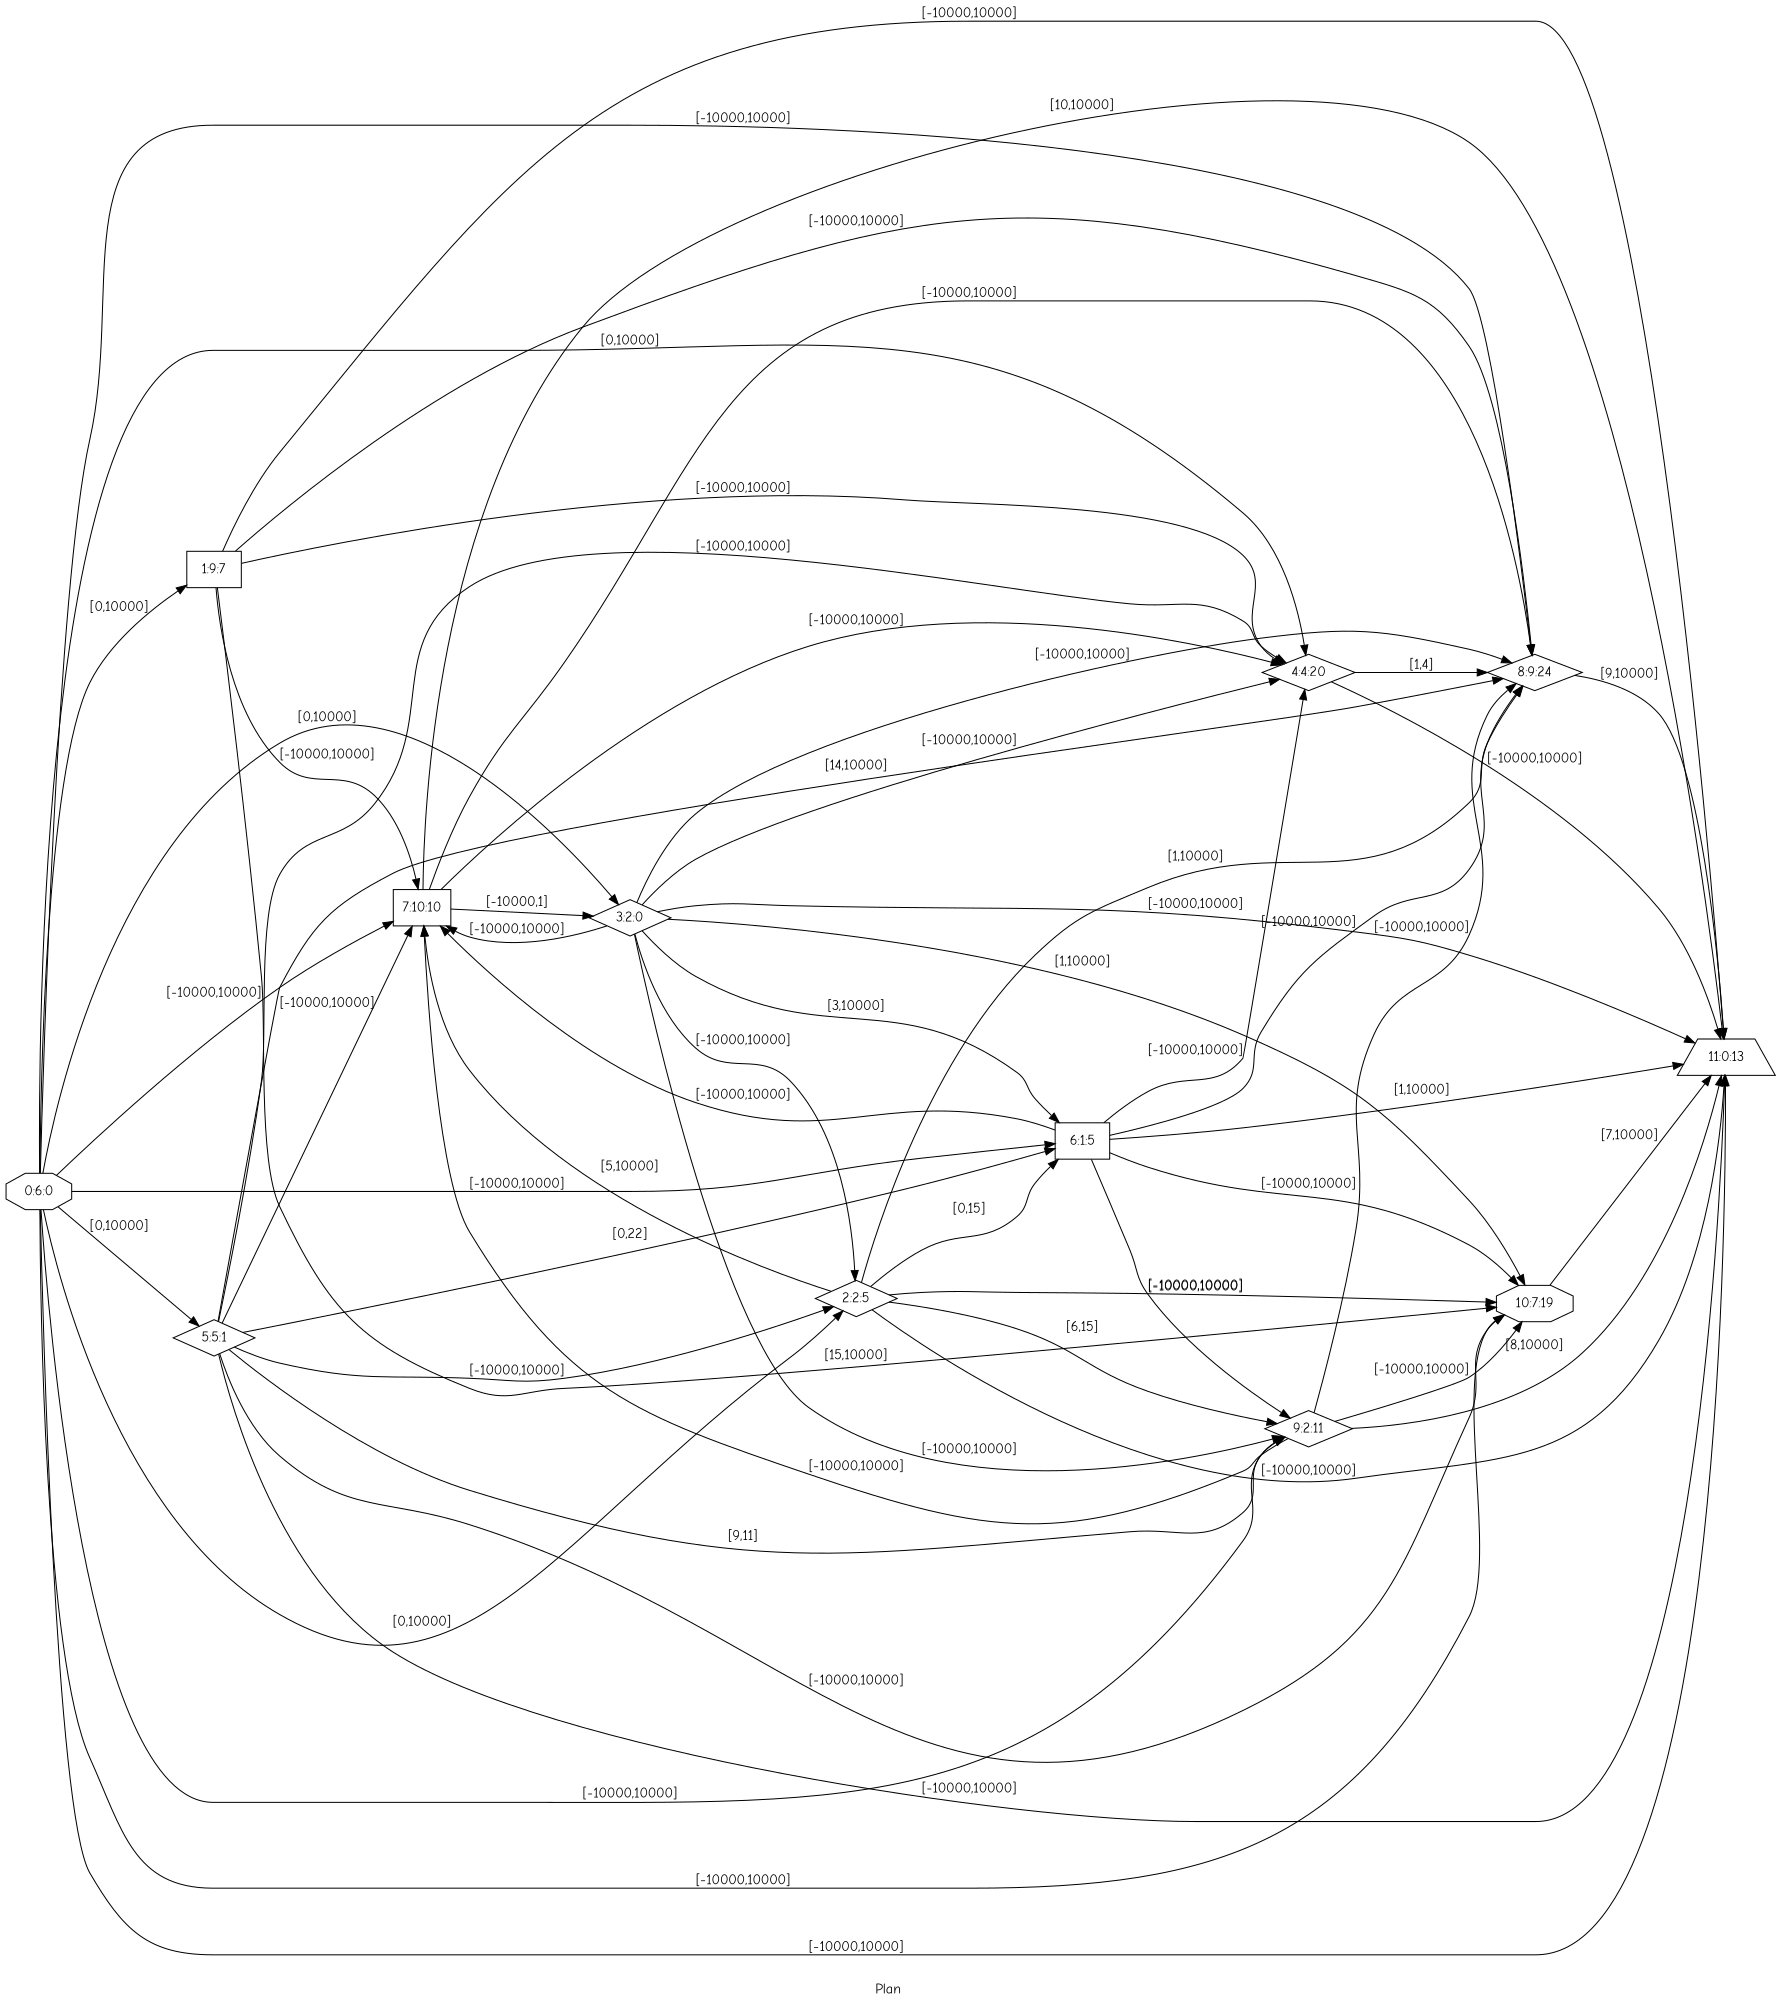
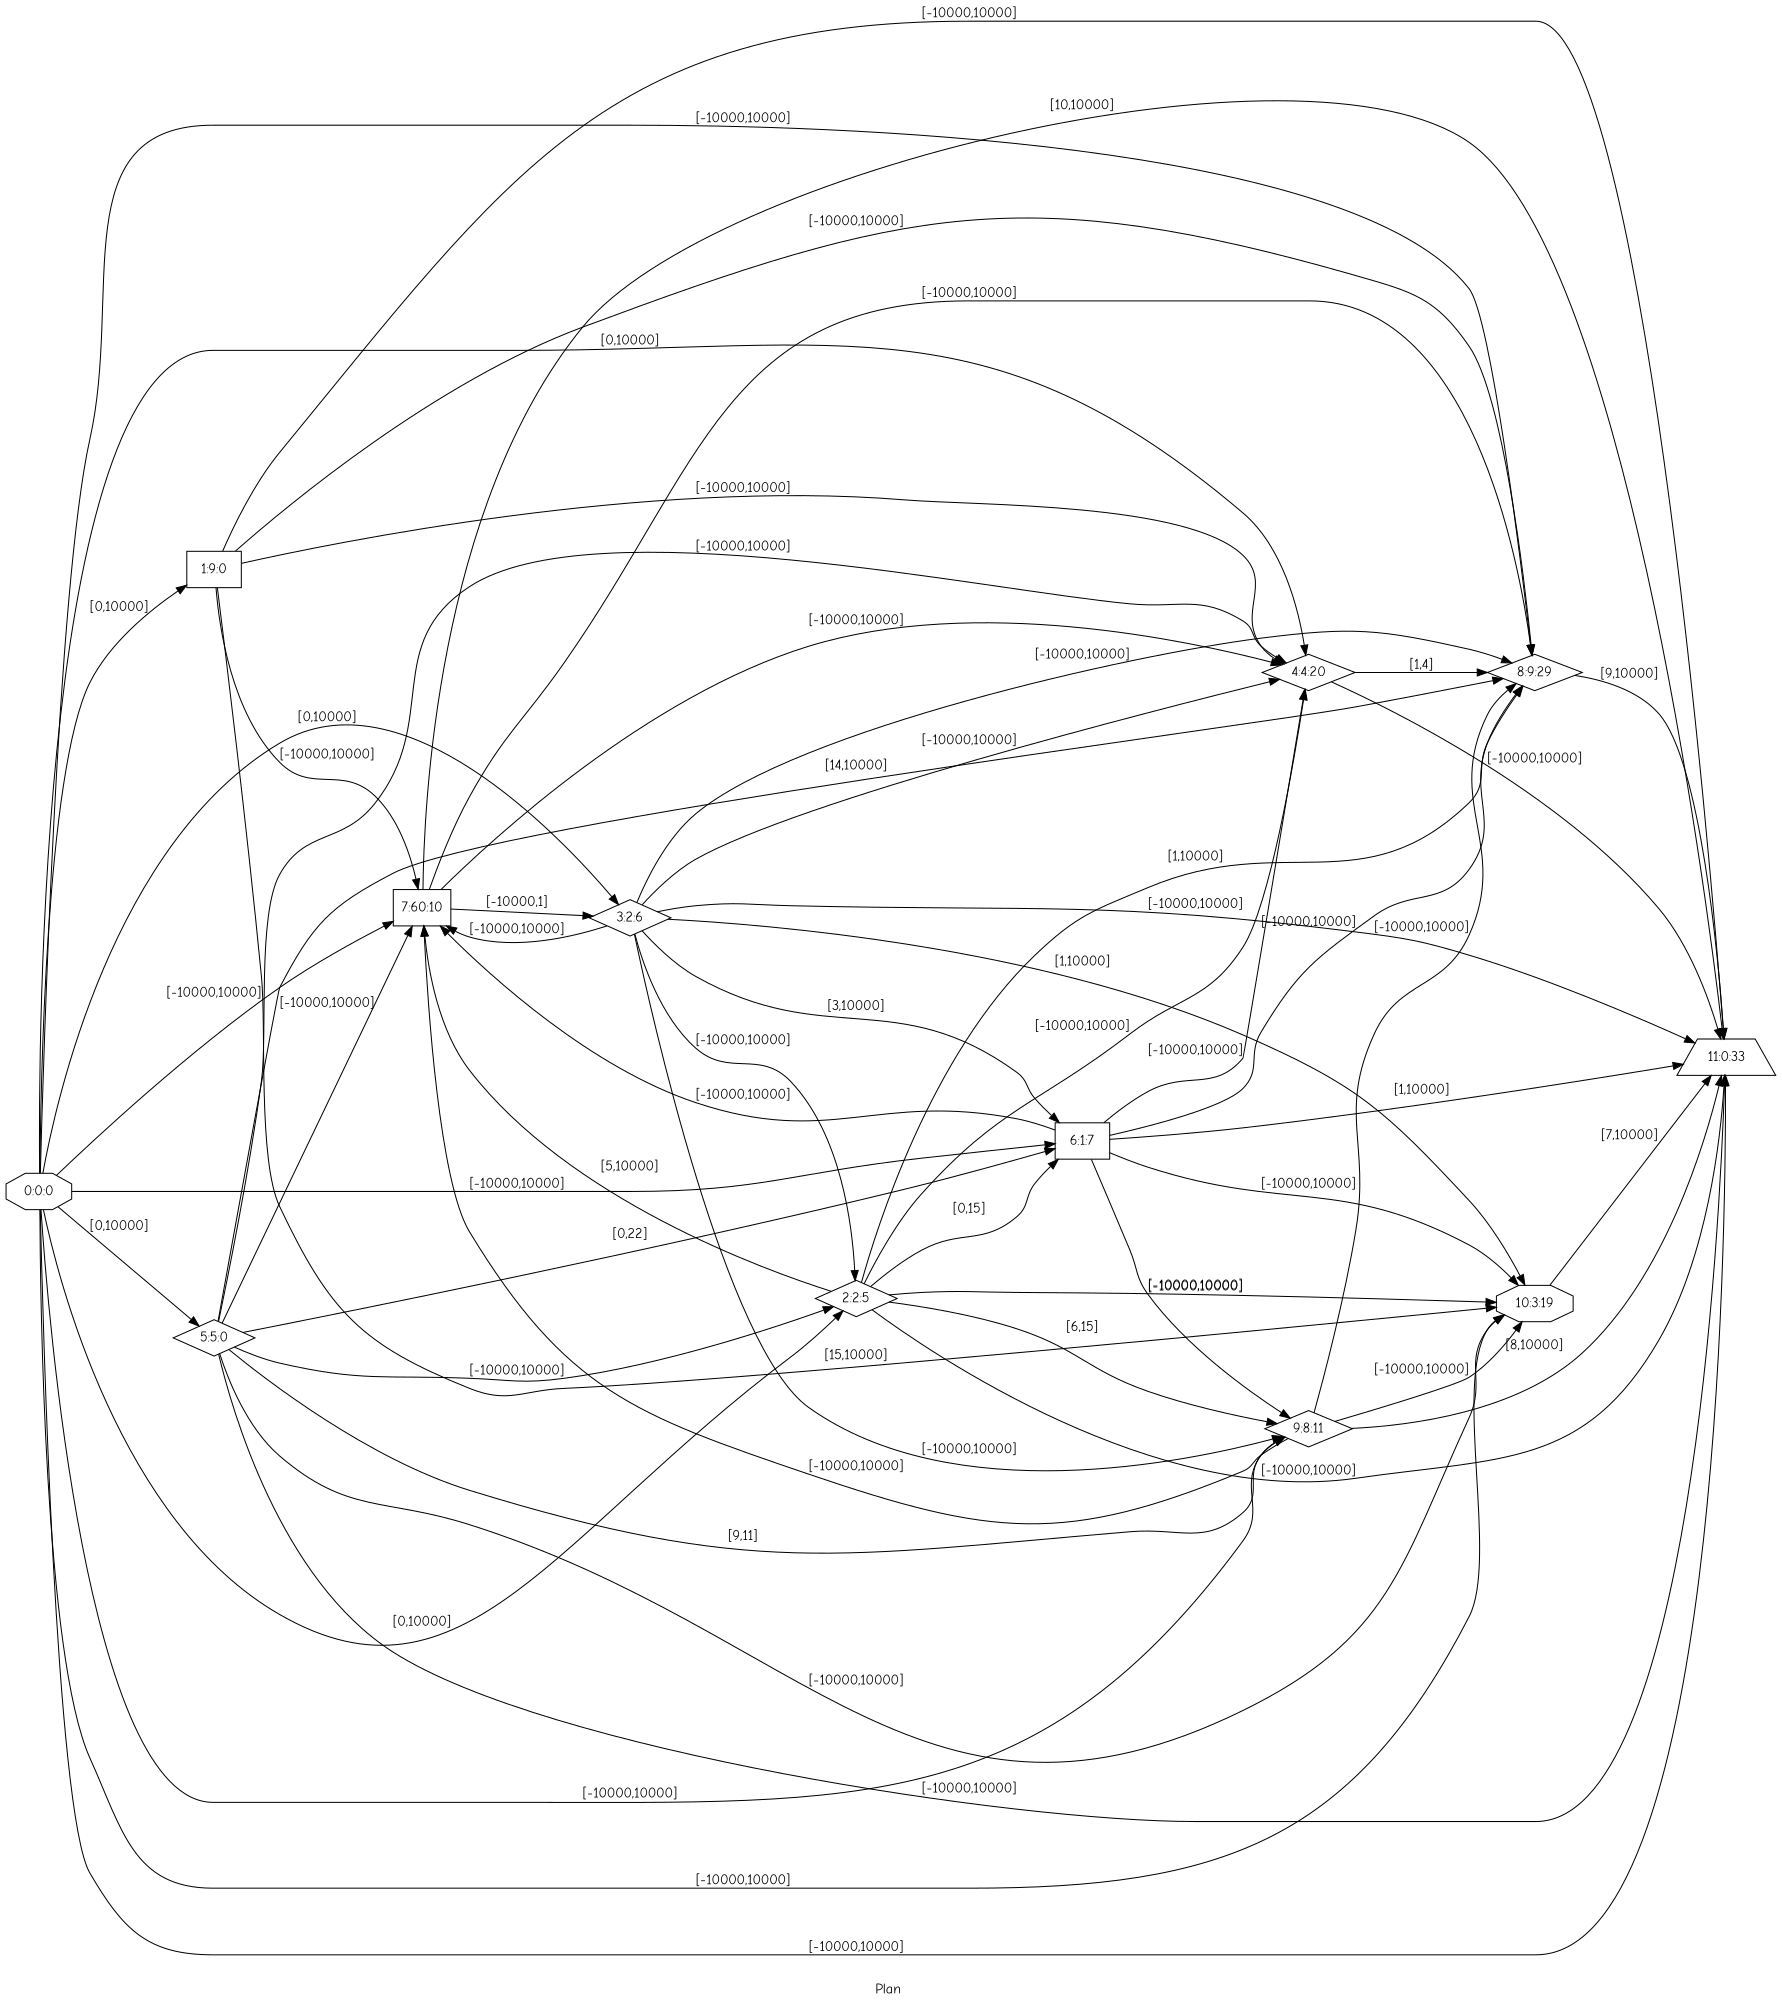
(214, 569) -> (214, 569)
(1535, 672) -> (1535, 672)
(422, 908) -> (422, 908)
(630, 918) -> (630, 918)
none -> (1142, 1025)
(1726, 1057) -> (1726, 1057)
(1082, 1141) -> (1082, 1141)
(39, 1191) -> (39, 1191)
(1535, 1304) -> (1535, 1304)
(214, 1338) -> (214, 1338)
(1309, 1429) -> (1309, 1429)
